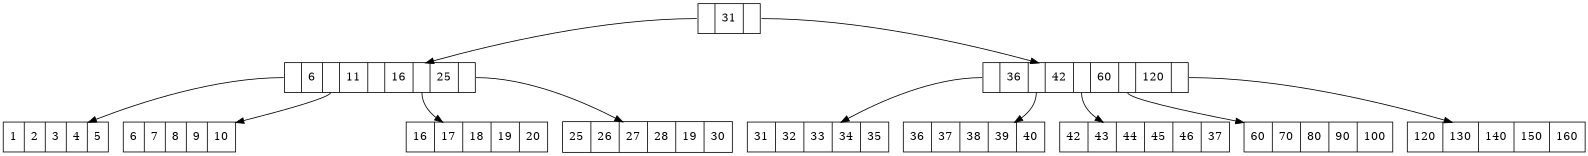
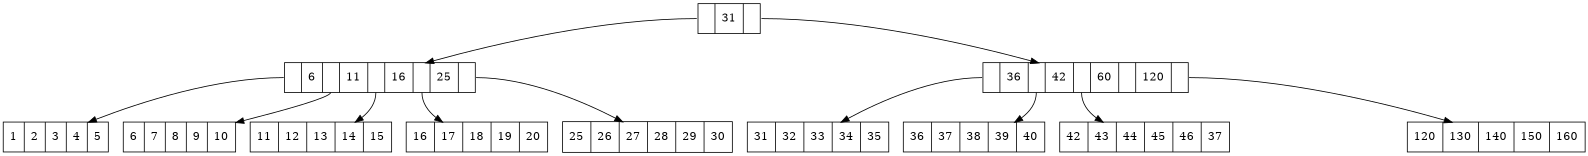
none -> (321, 137)
(690, 137) -> (690, 137)
(1318, 137) -> none
